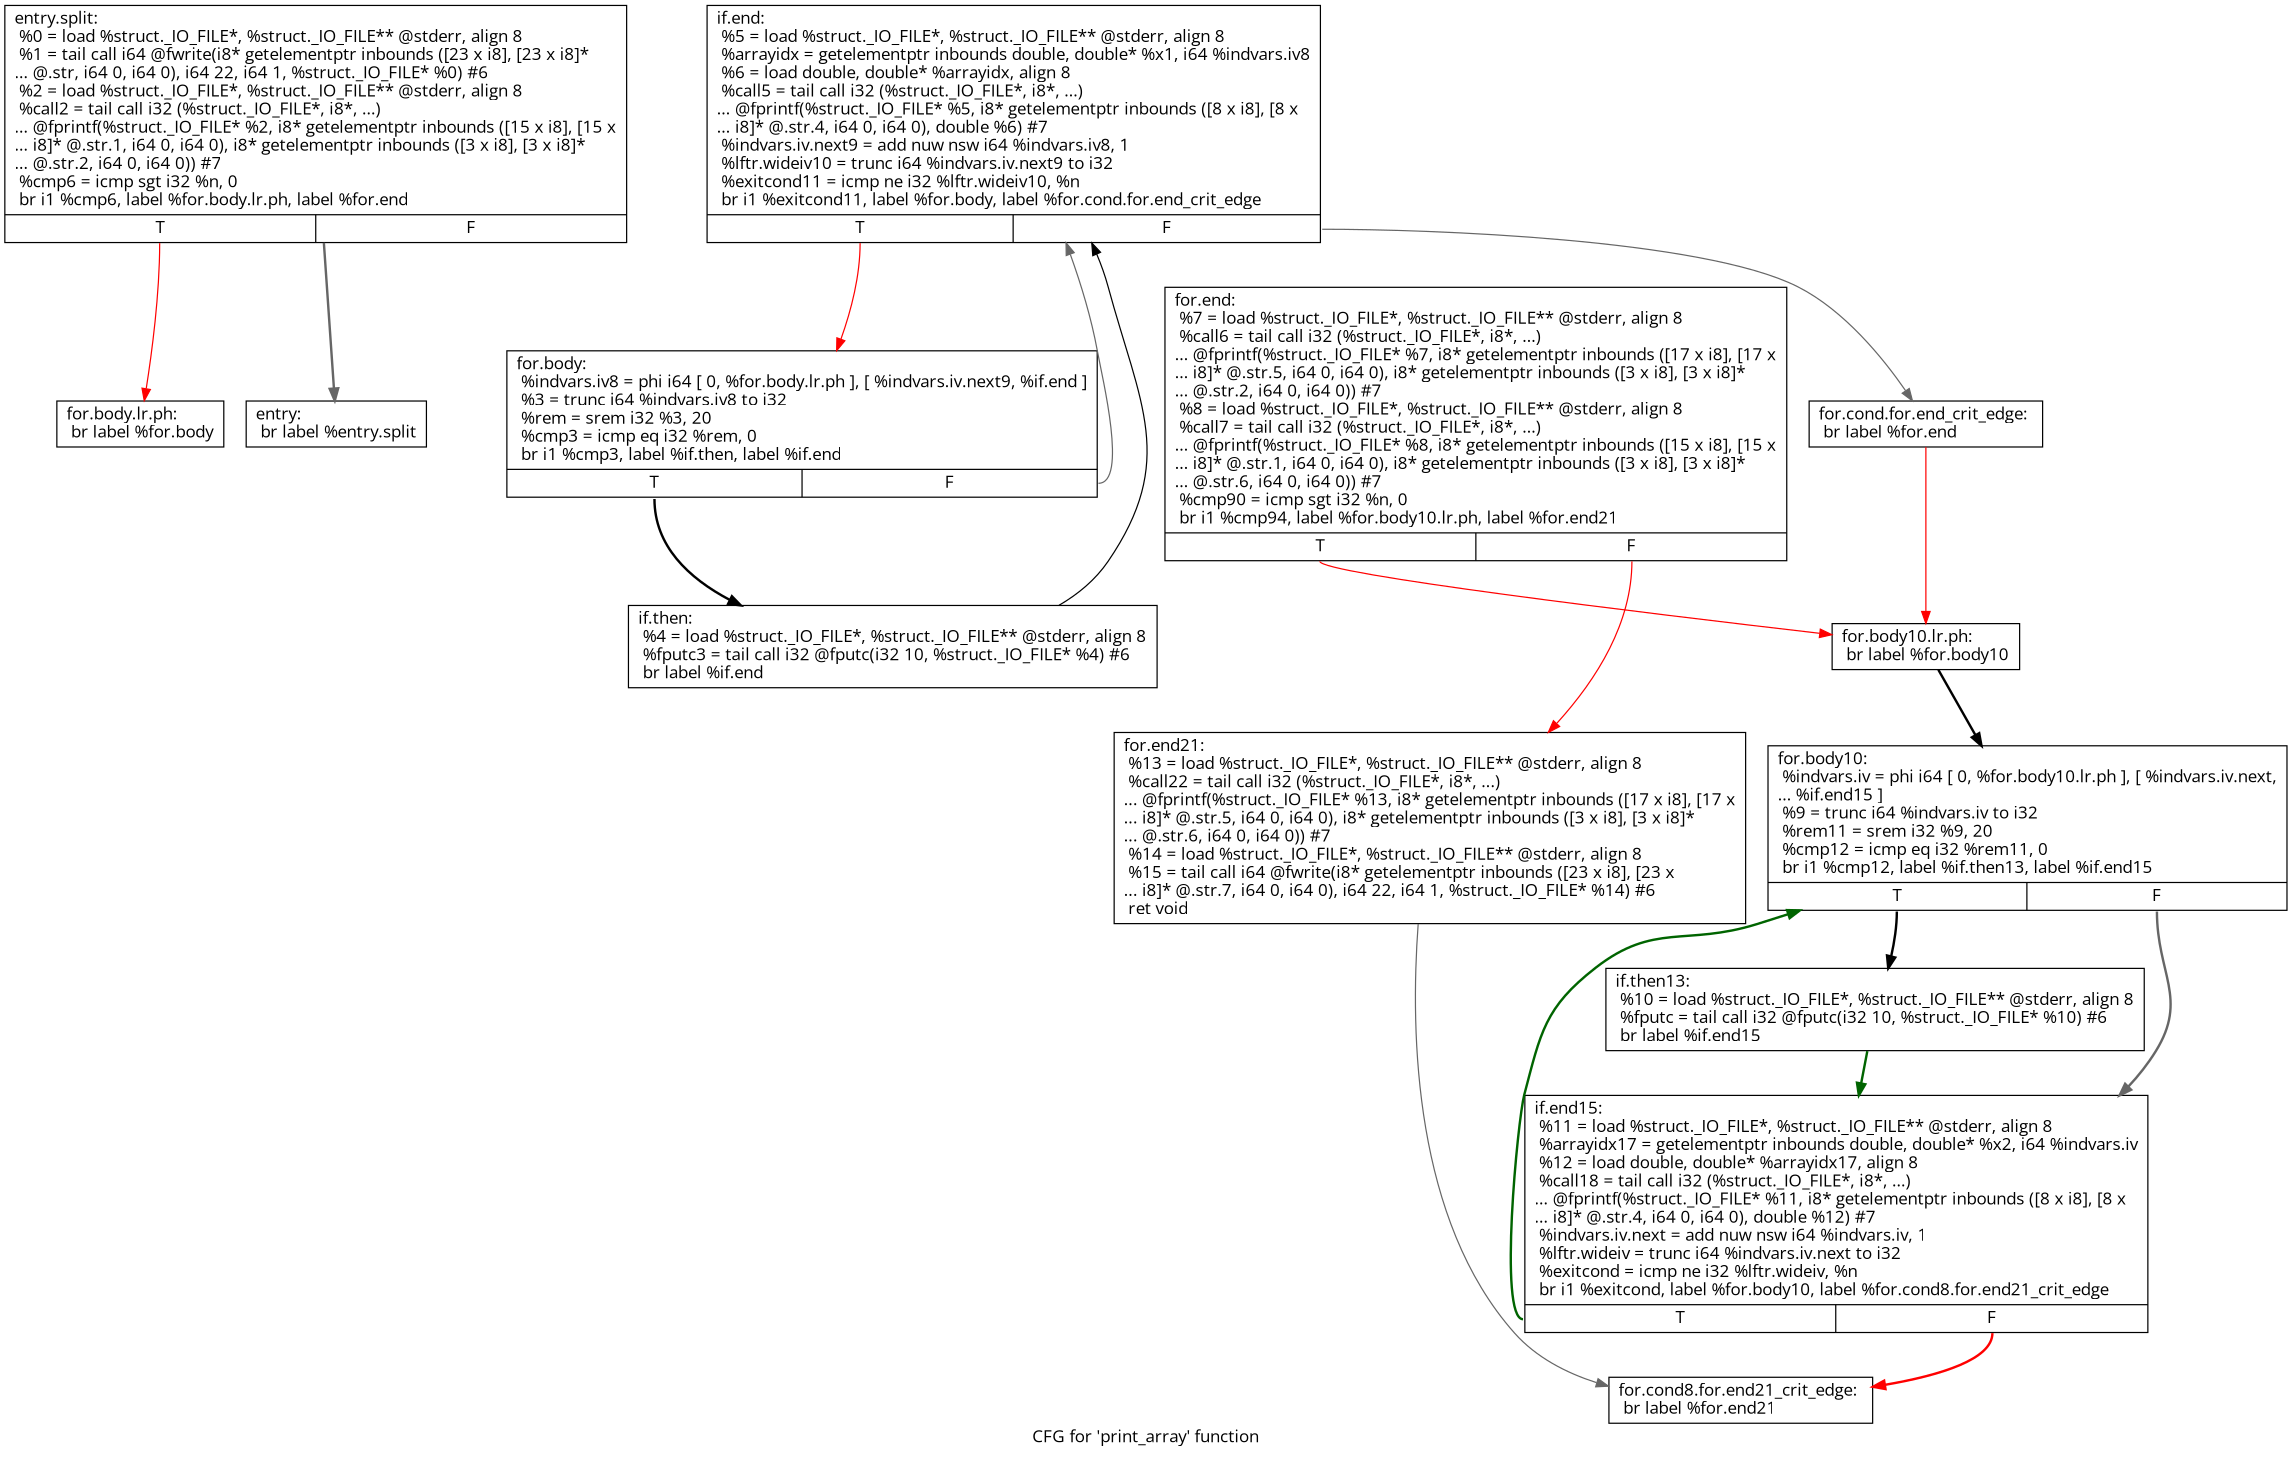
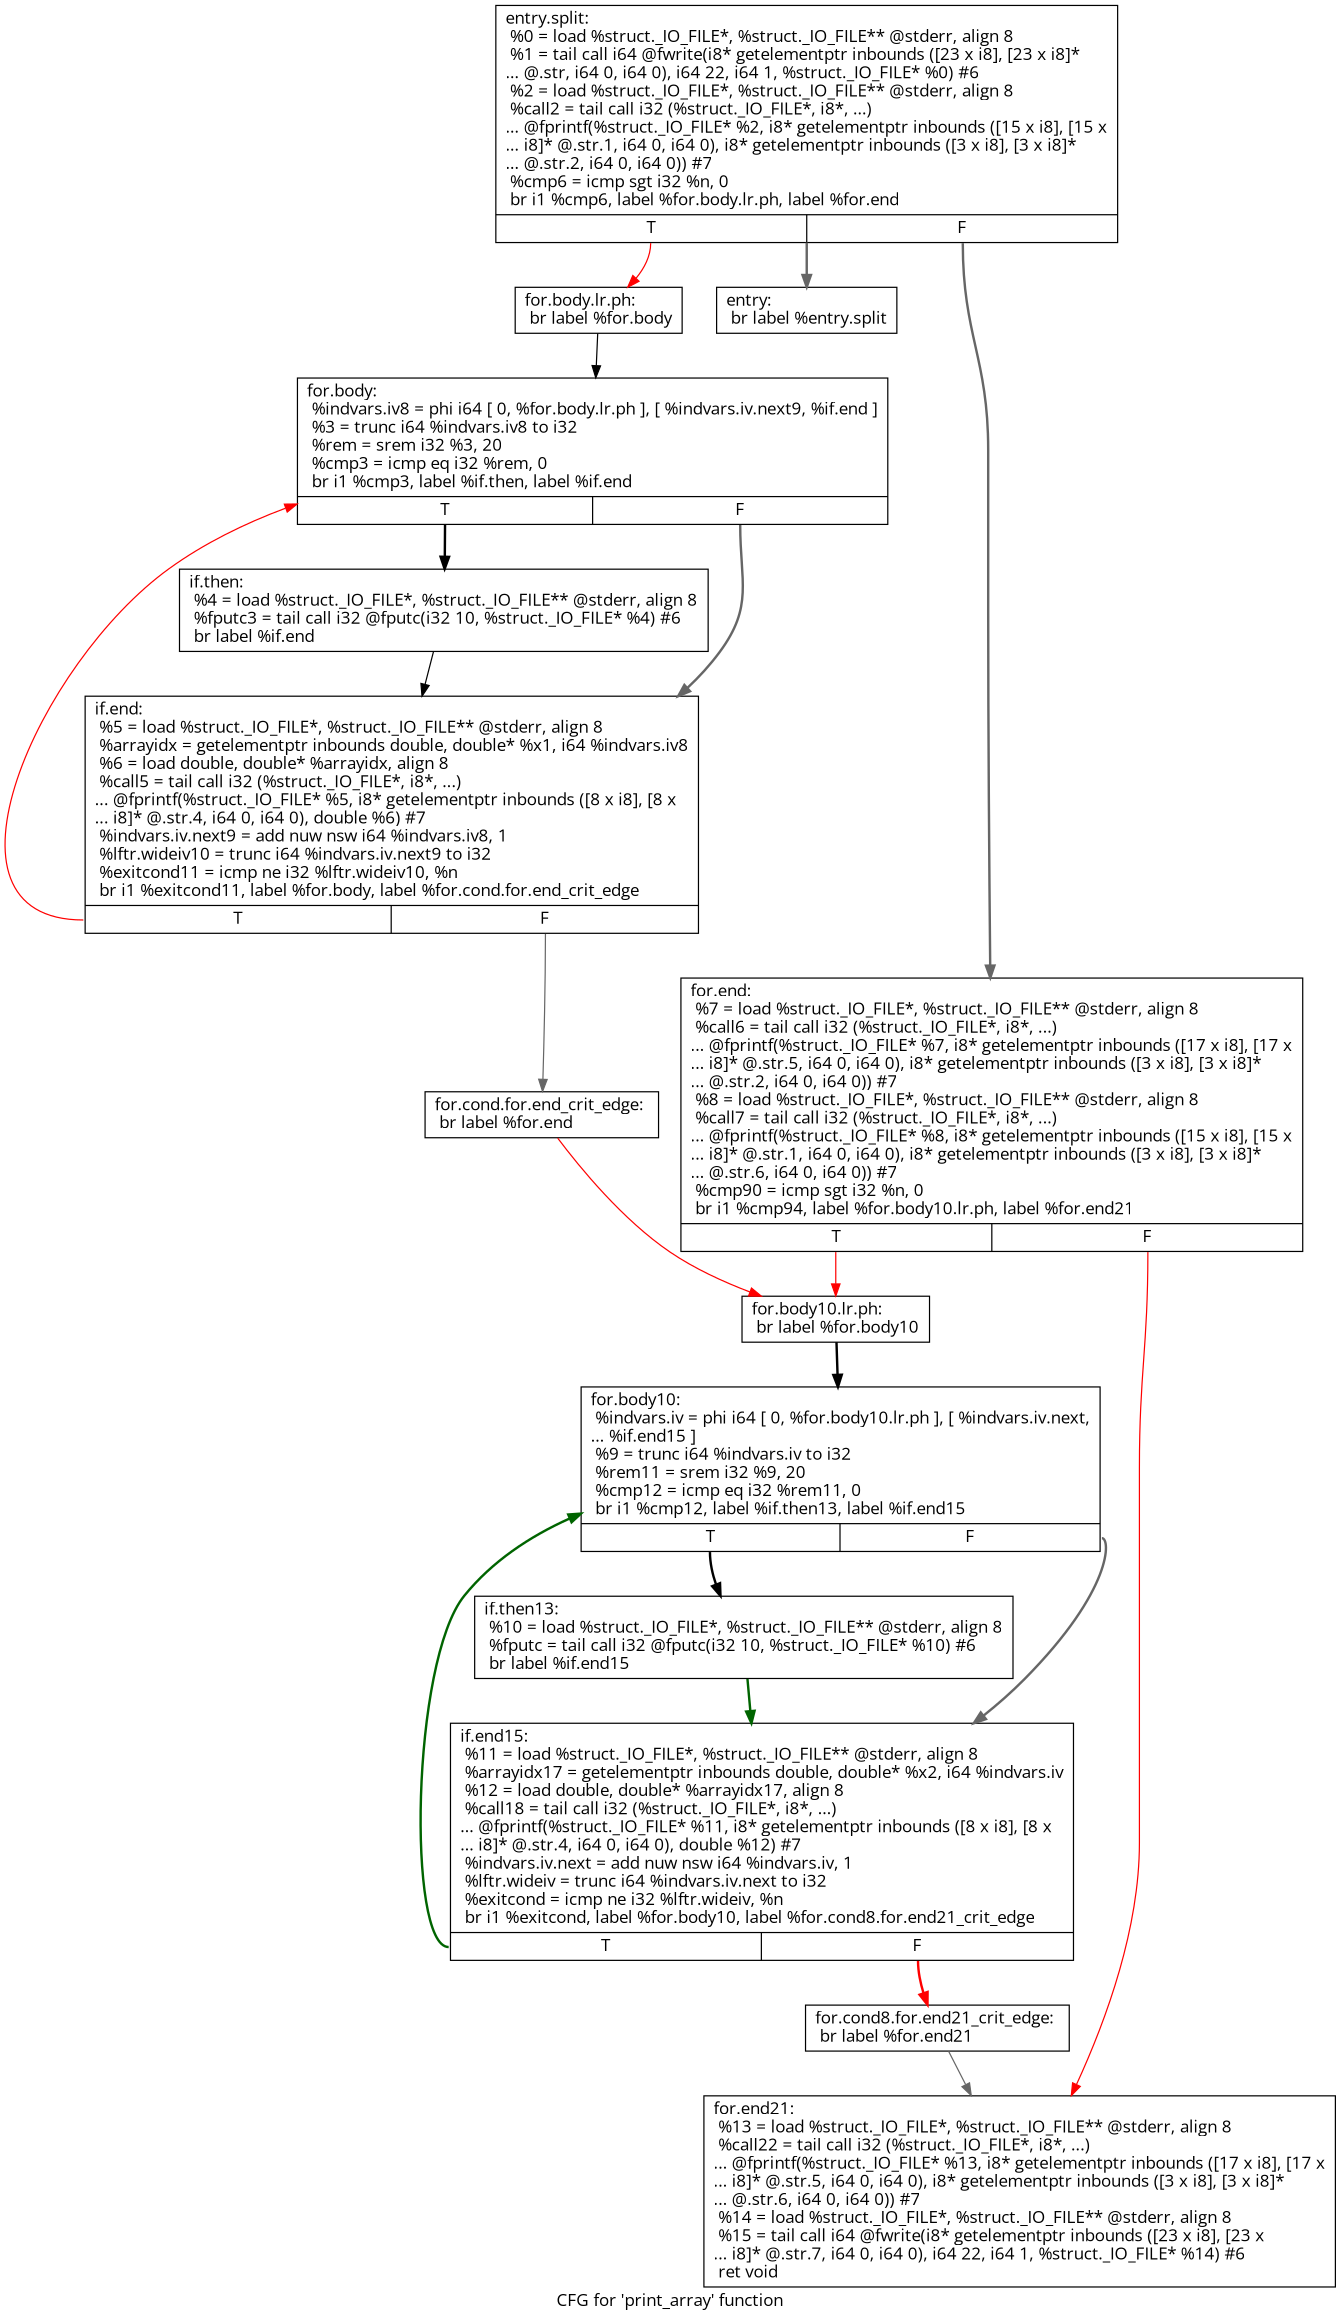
none -> (597, 349)
(1101, 370) -> (739, 615)
none -> (988, 603)
(1439, 1186) -> (957, 2068)
